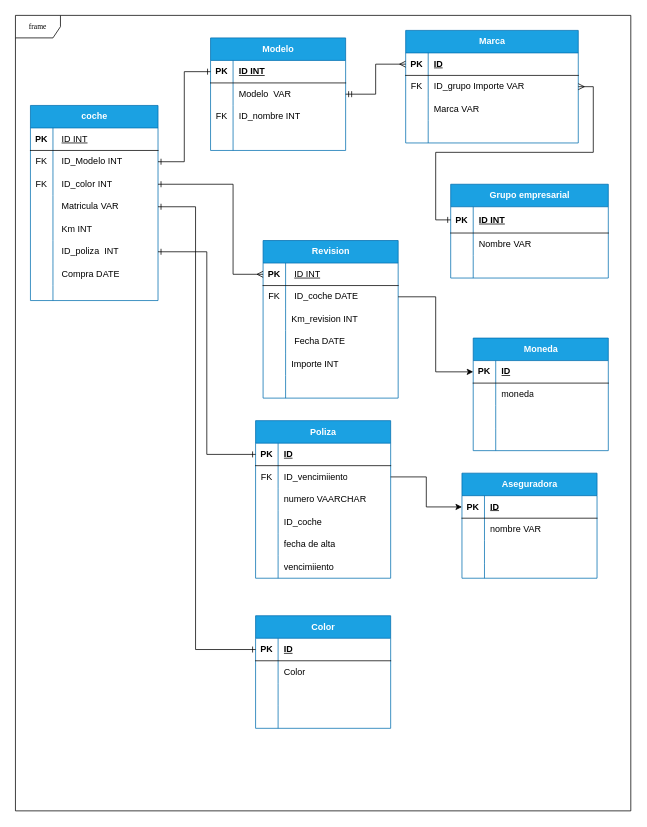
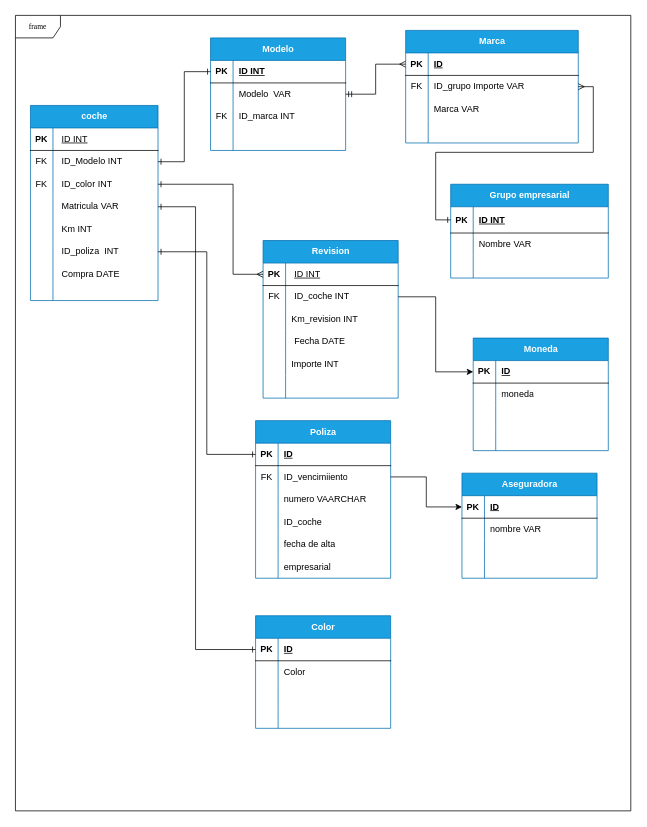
(270, 117) -> (268, 117)
(323, 297) -> (320, 297)
(311, 567) -> (309, 567)
